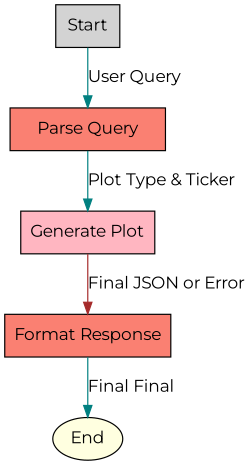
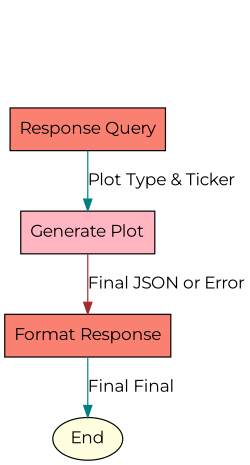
(88, 26) -> none
(88, 129) -> (88, 129)
